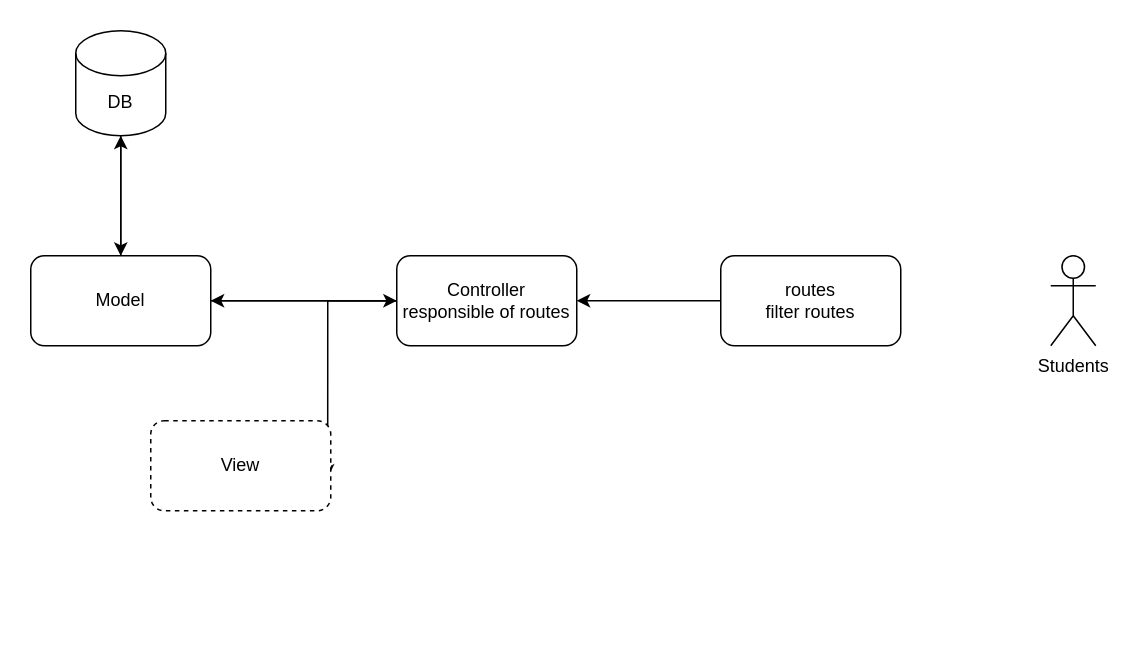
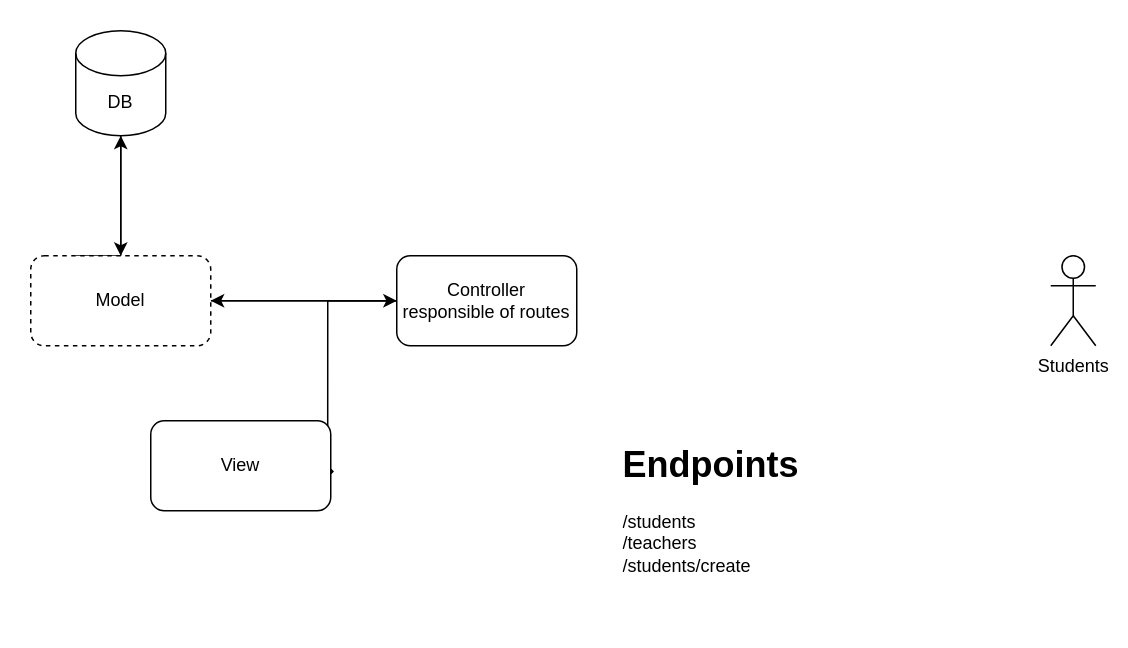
(121, 301) -> (121, 301)
(654, 301) -> none
(811, 301) -> none
(328, 446) -> (328, 445)
(241, 466) -> (241, 466)
none -> (758, 526)
